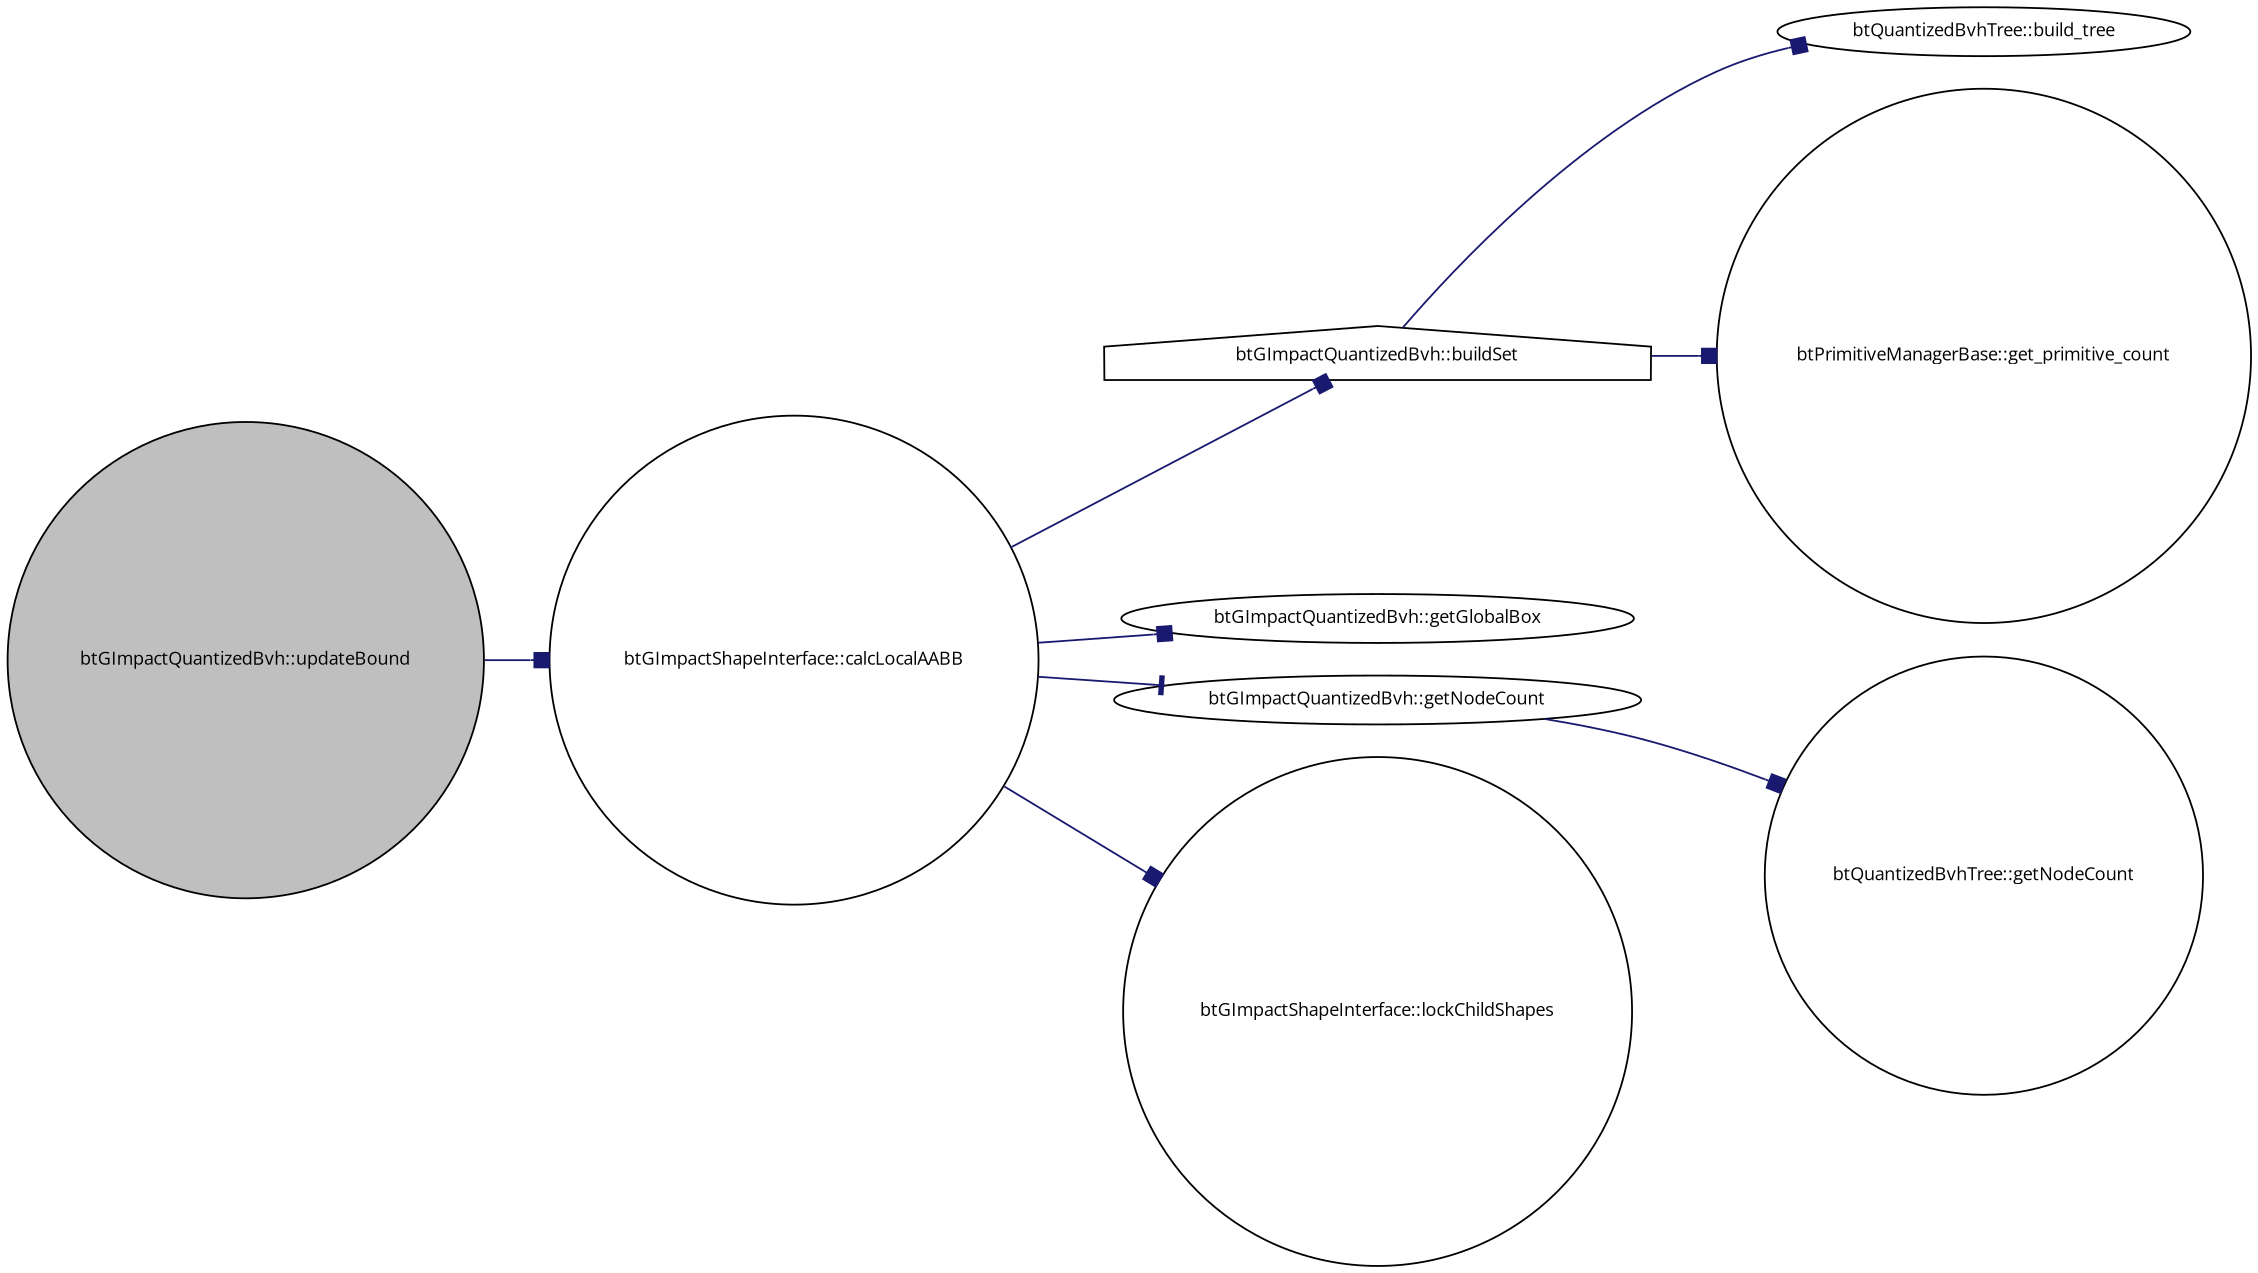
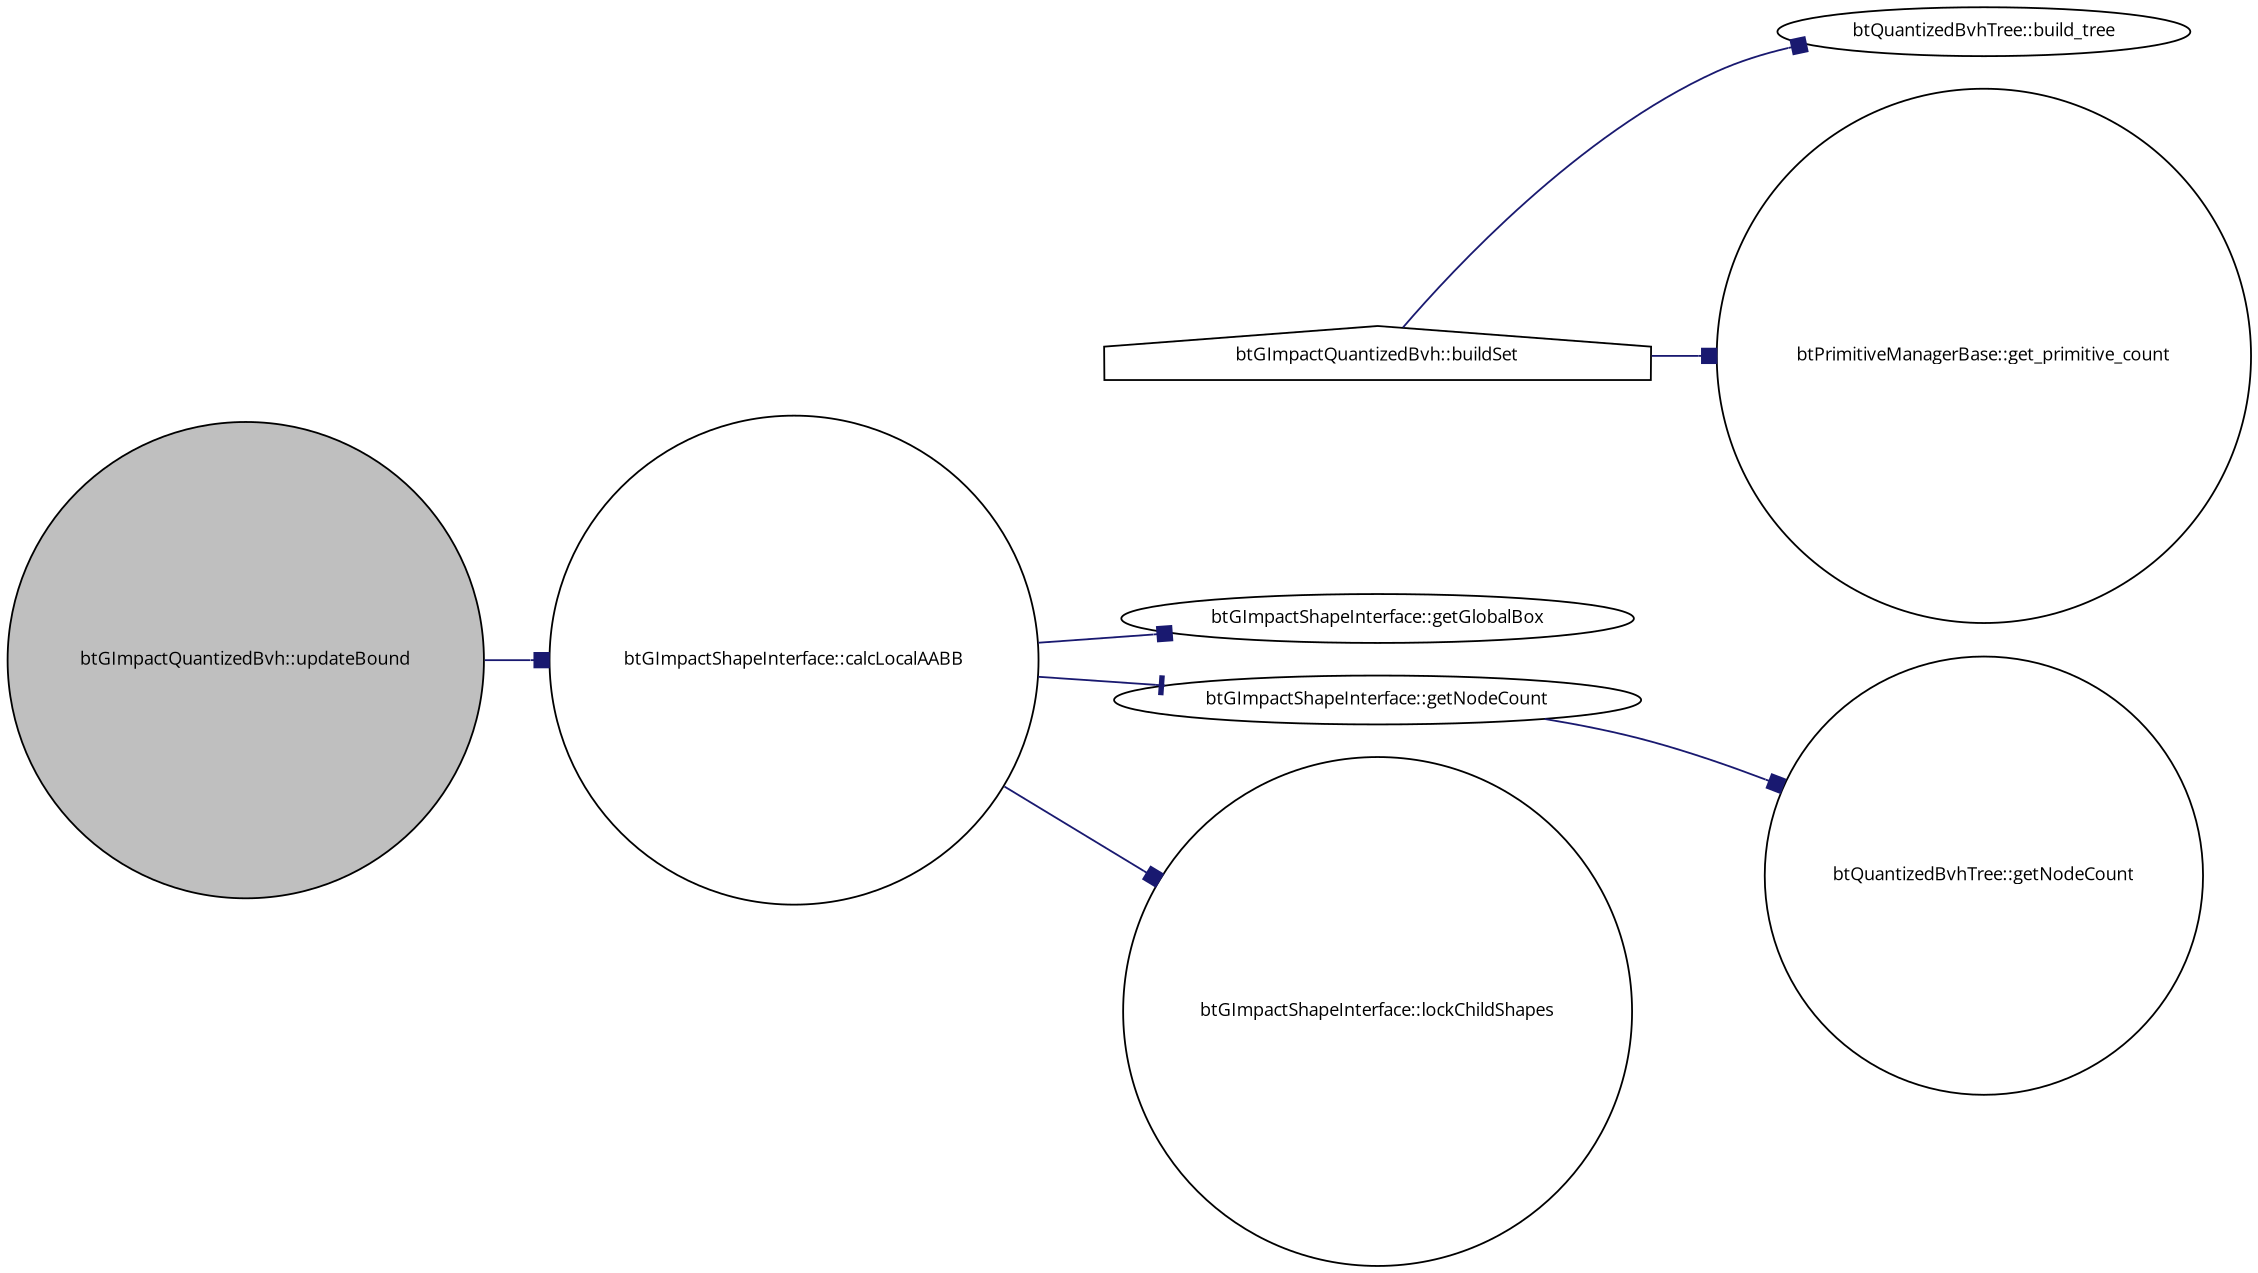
(1162, 468) -> none
(1378, 618) -> (1378, 618)
(1378, 700) -> (1378, 700)
